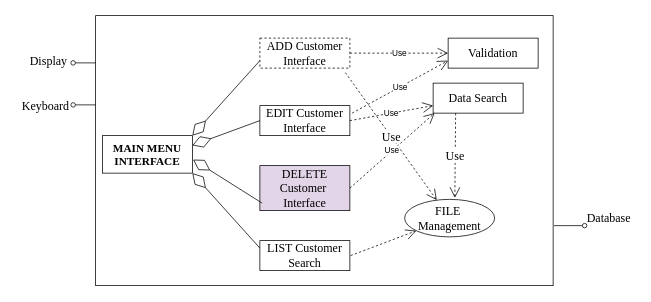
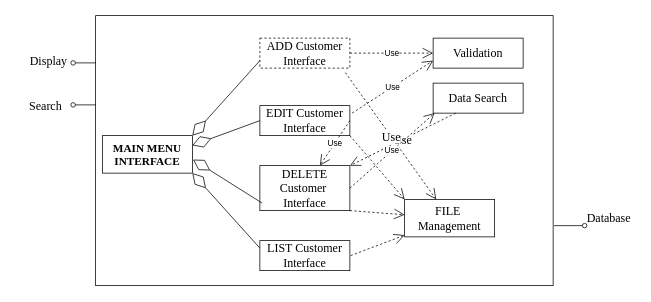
(493, 53) -> (478, 53)
(46, 105) -> (46, 105)
(391, 113) -> (335, 142)
(455, 141) -> (433, 124)
none -> (377, 167)
(305, 188) -> (305, 188)
none -> (376, 212)
(450, 218) -> (450, 218)
(305, 255) -> (305, 255)
